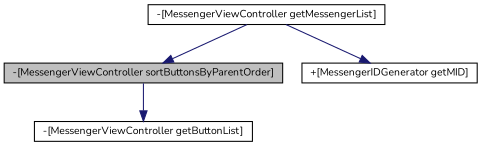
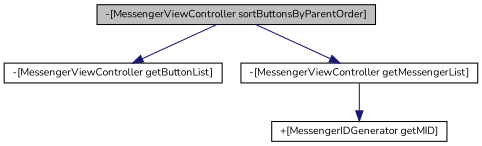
(210, 42) -> (293, 42)
